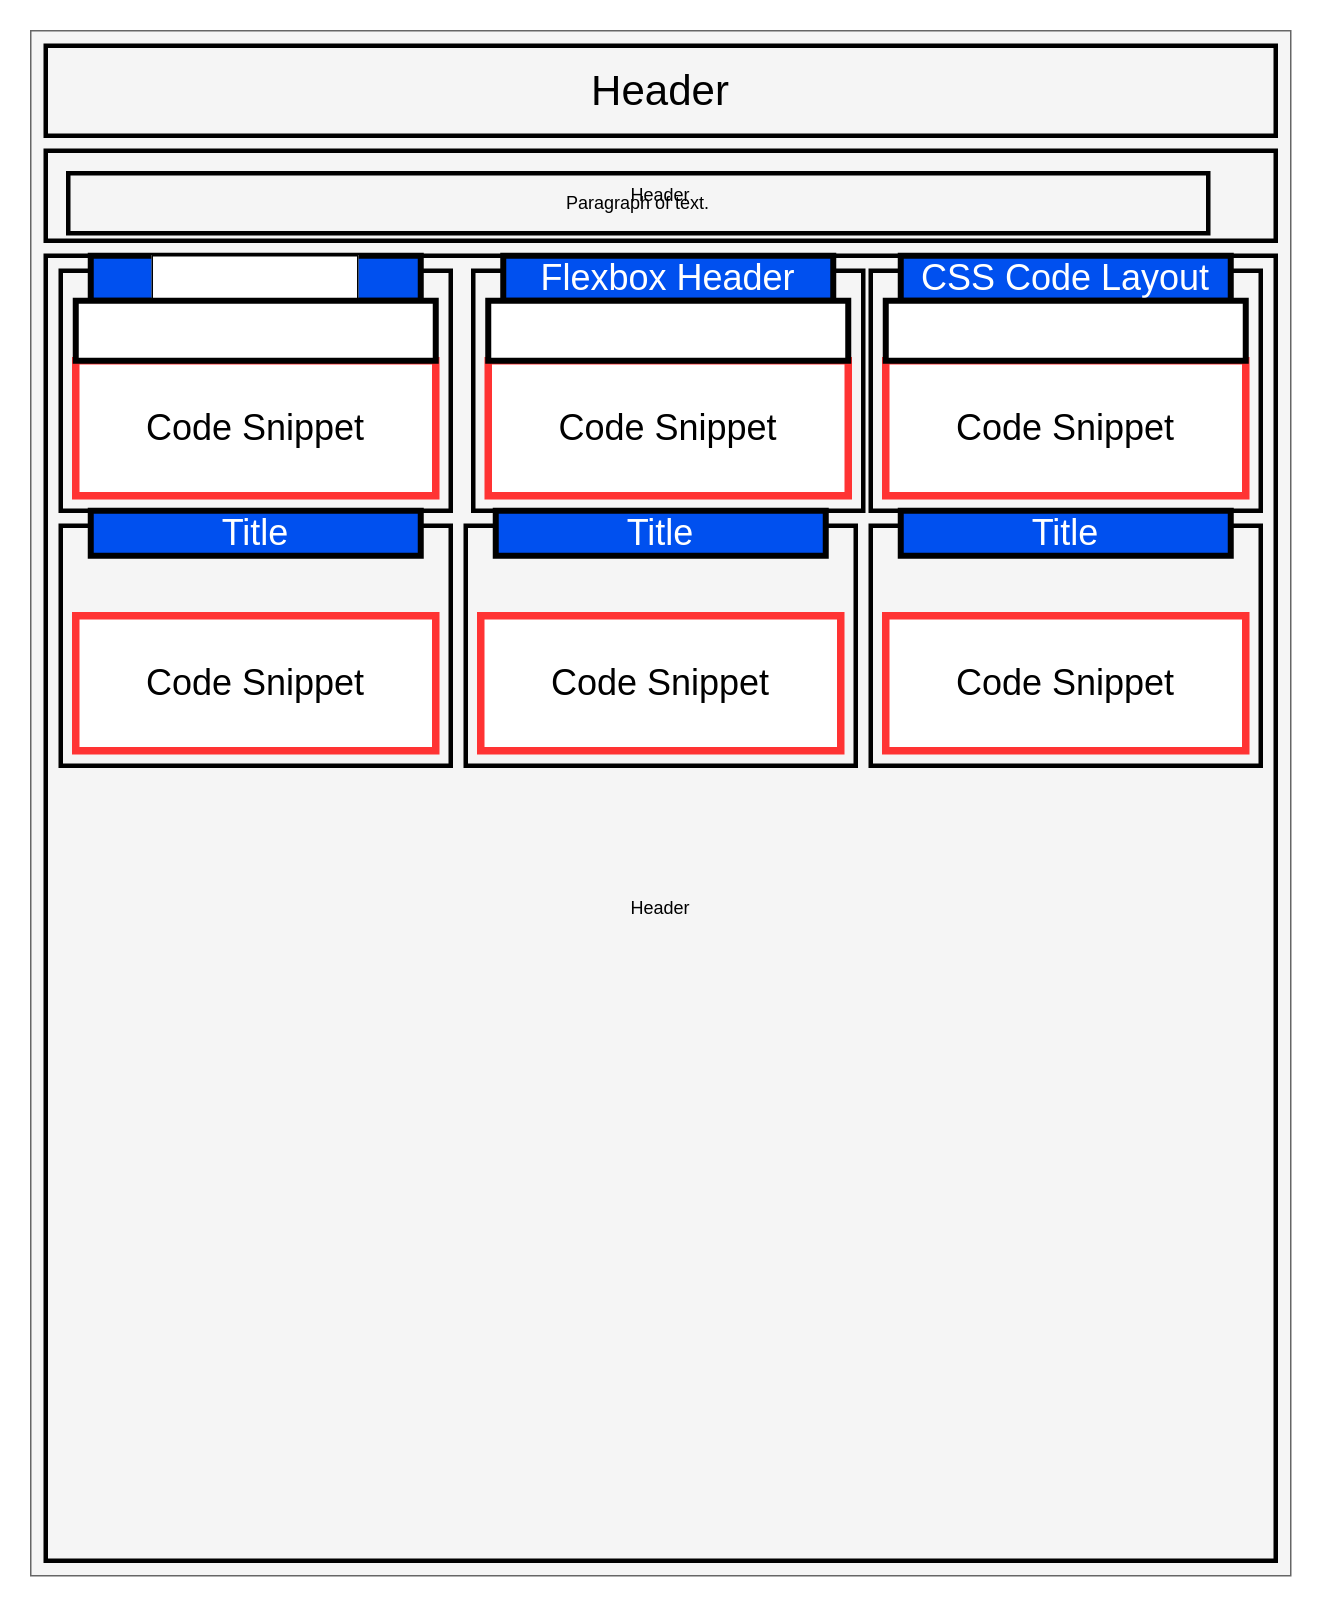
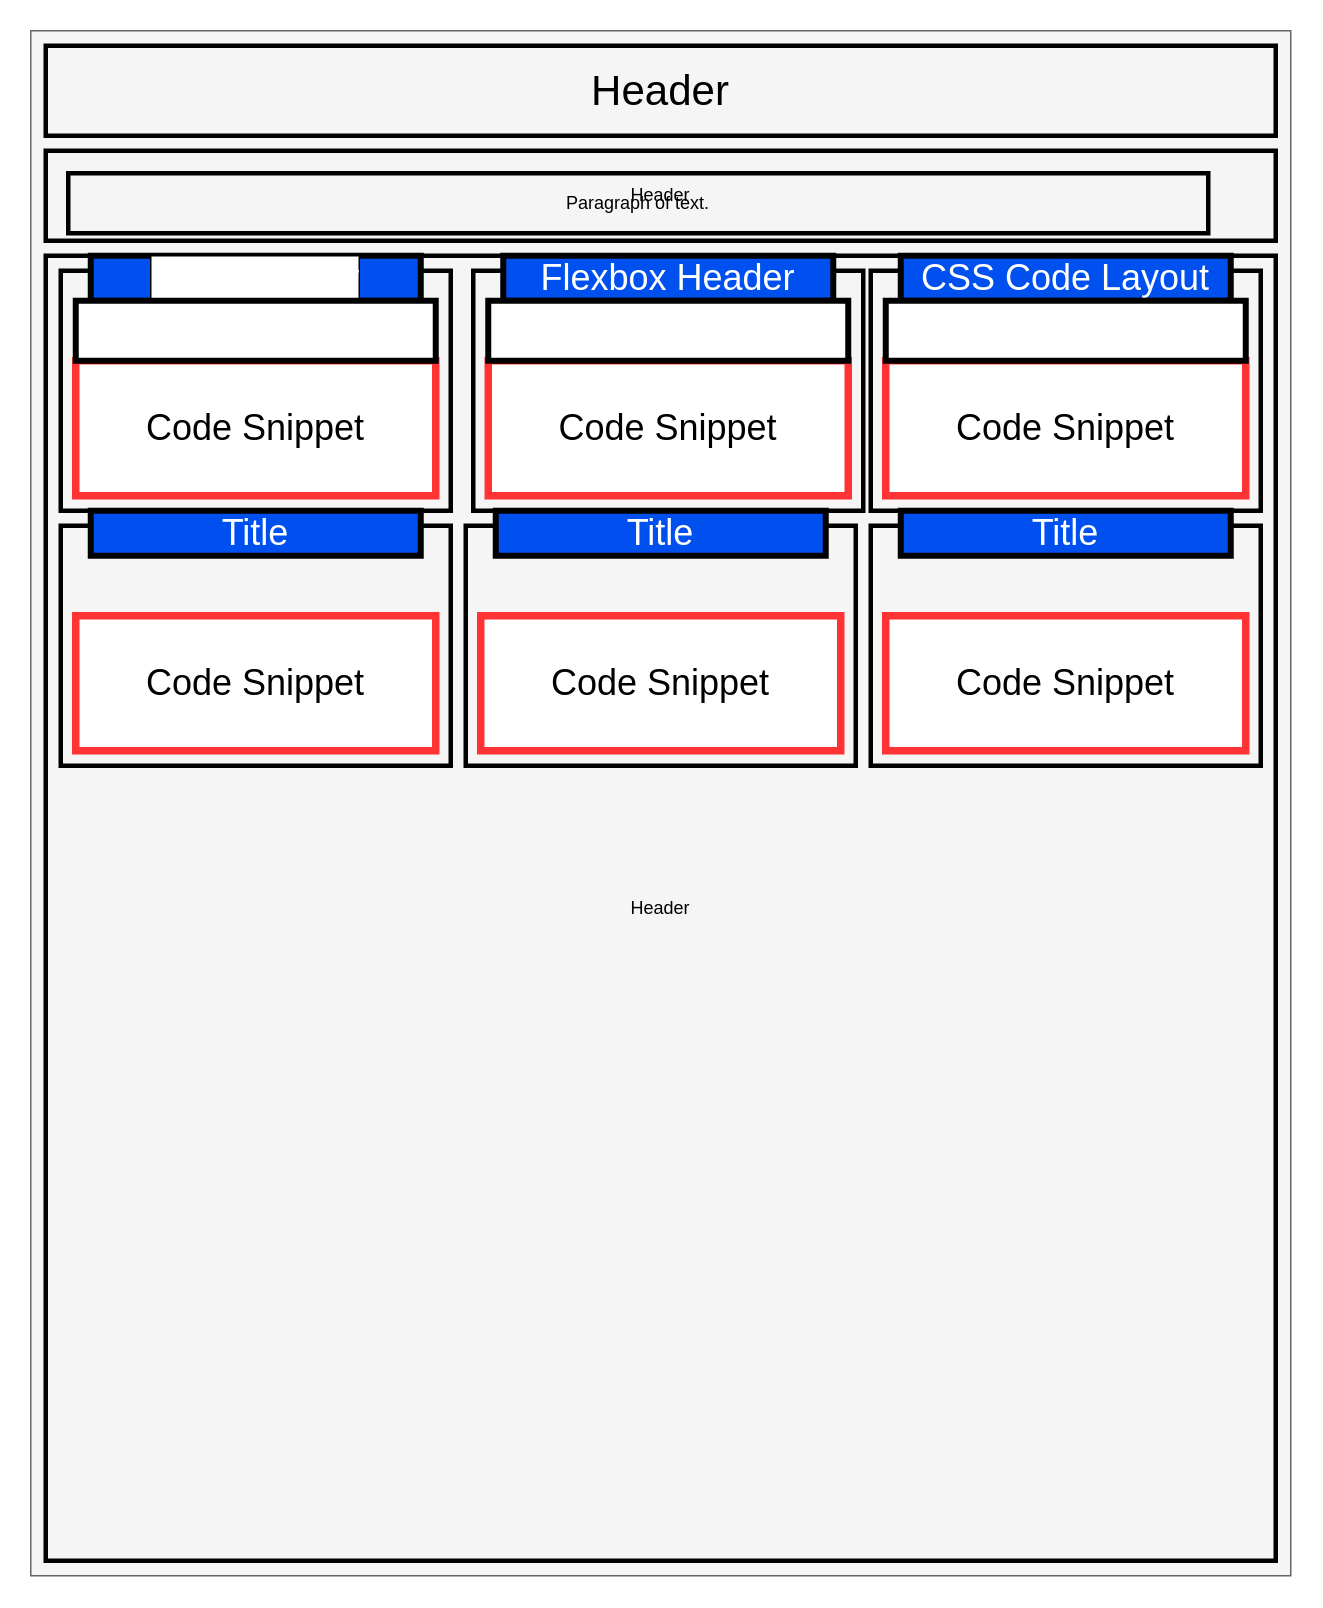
(256, 278) -> (256, 278)
